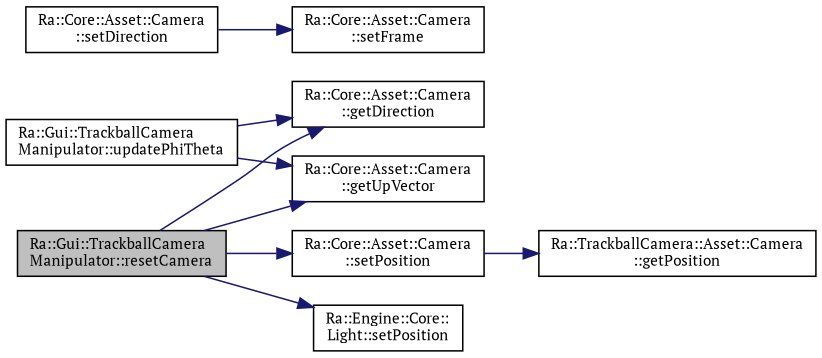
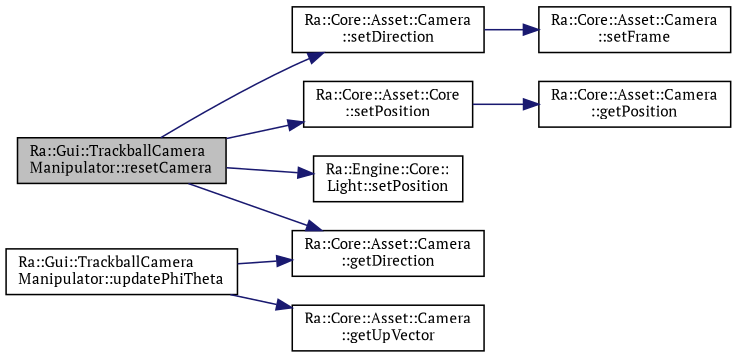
(248, 218) -> (234, 96)
(388, 253) -> (388, 104)
(677, 253) -> (635, 104)
